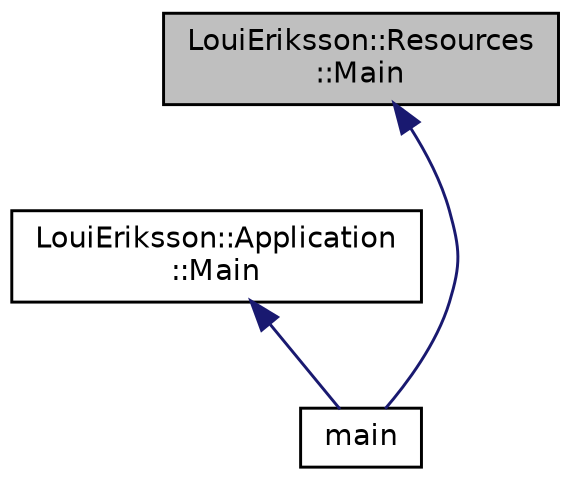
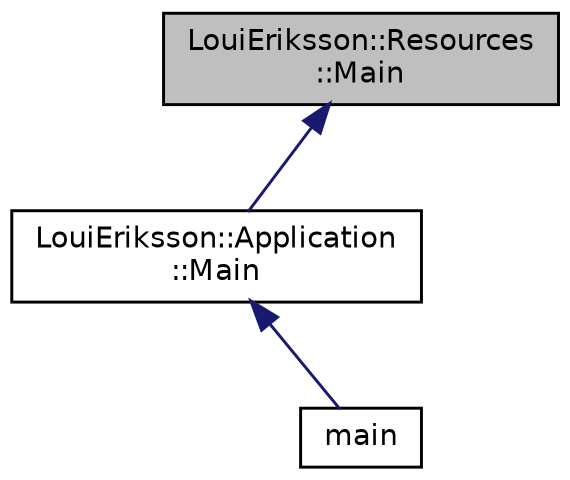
(456, 273) -> (280, 170)
